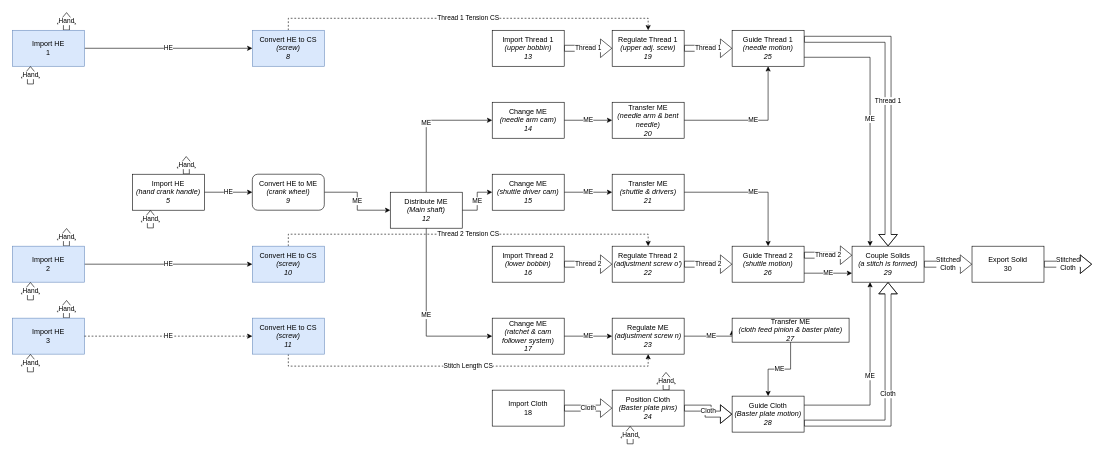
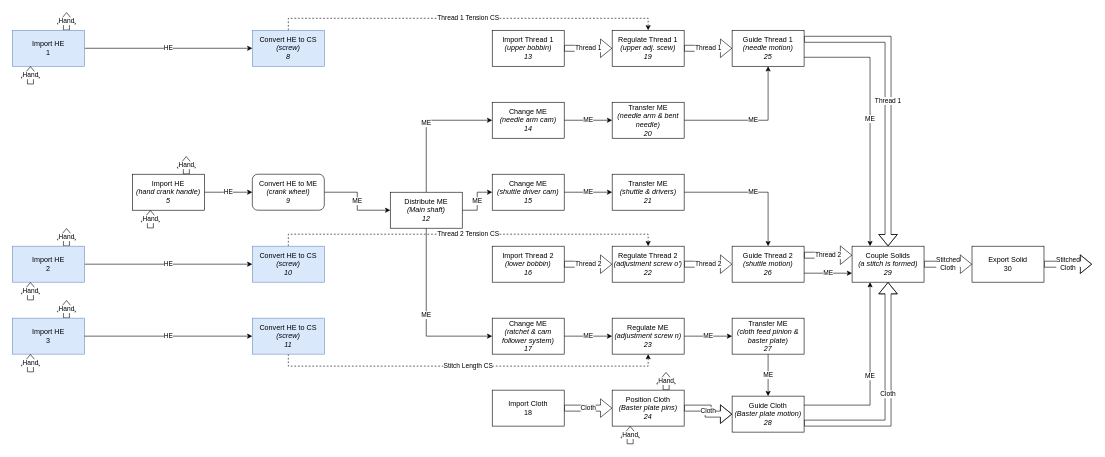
(791, 330) -> (768, 336)
(164, 336) -> (164, 336)
